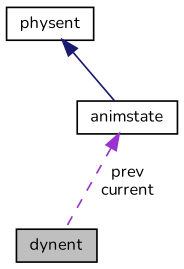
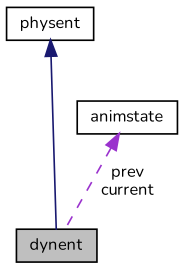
(94, 77) -> (54, 143)
